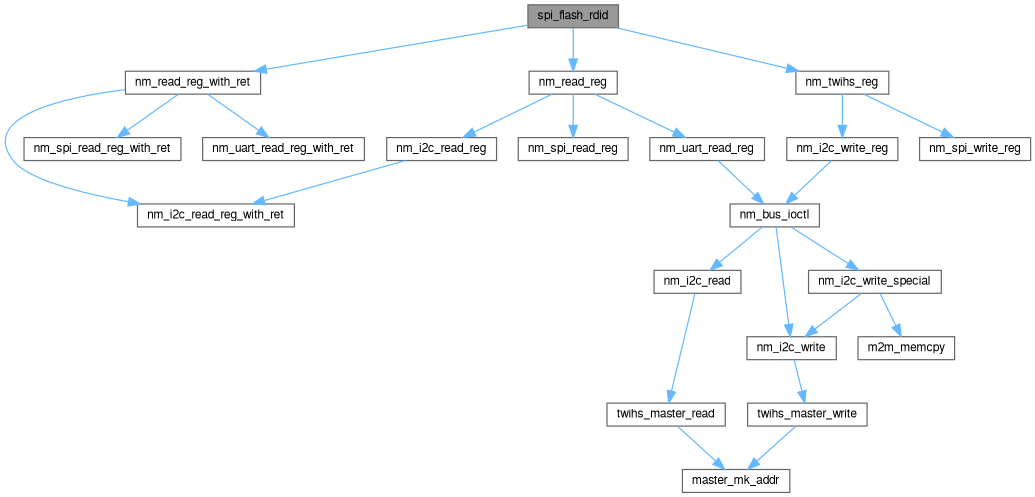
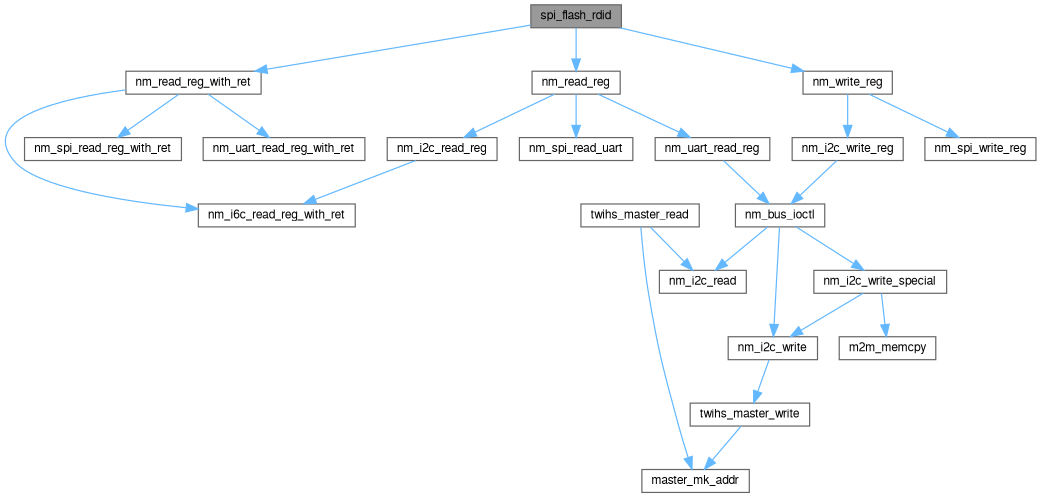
(842, 83) -> (848, 83)
(573, 149) -> (576, 149)
(216, 215) -> (277, 215)
(683, 342) -> (667, 244)
